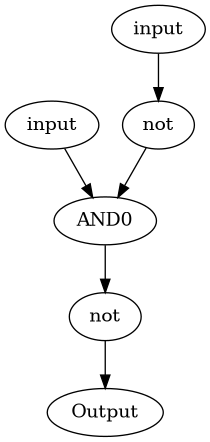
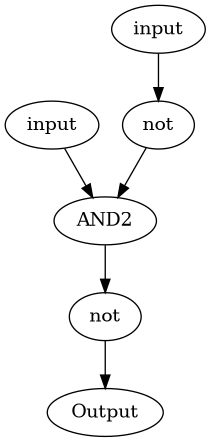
(105, 221) -> (105, 221)
